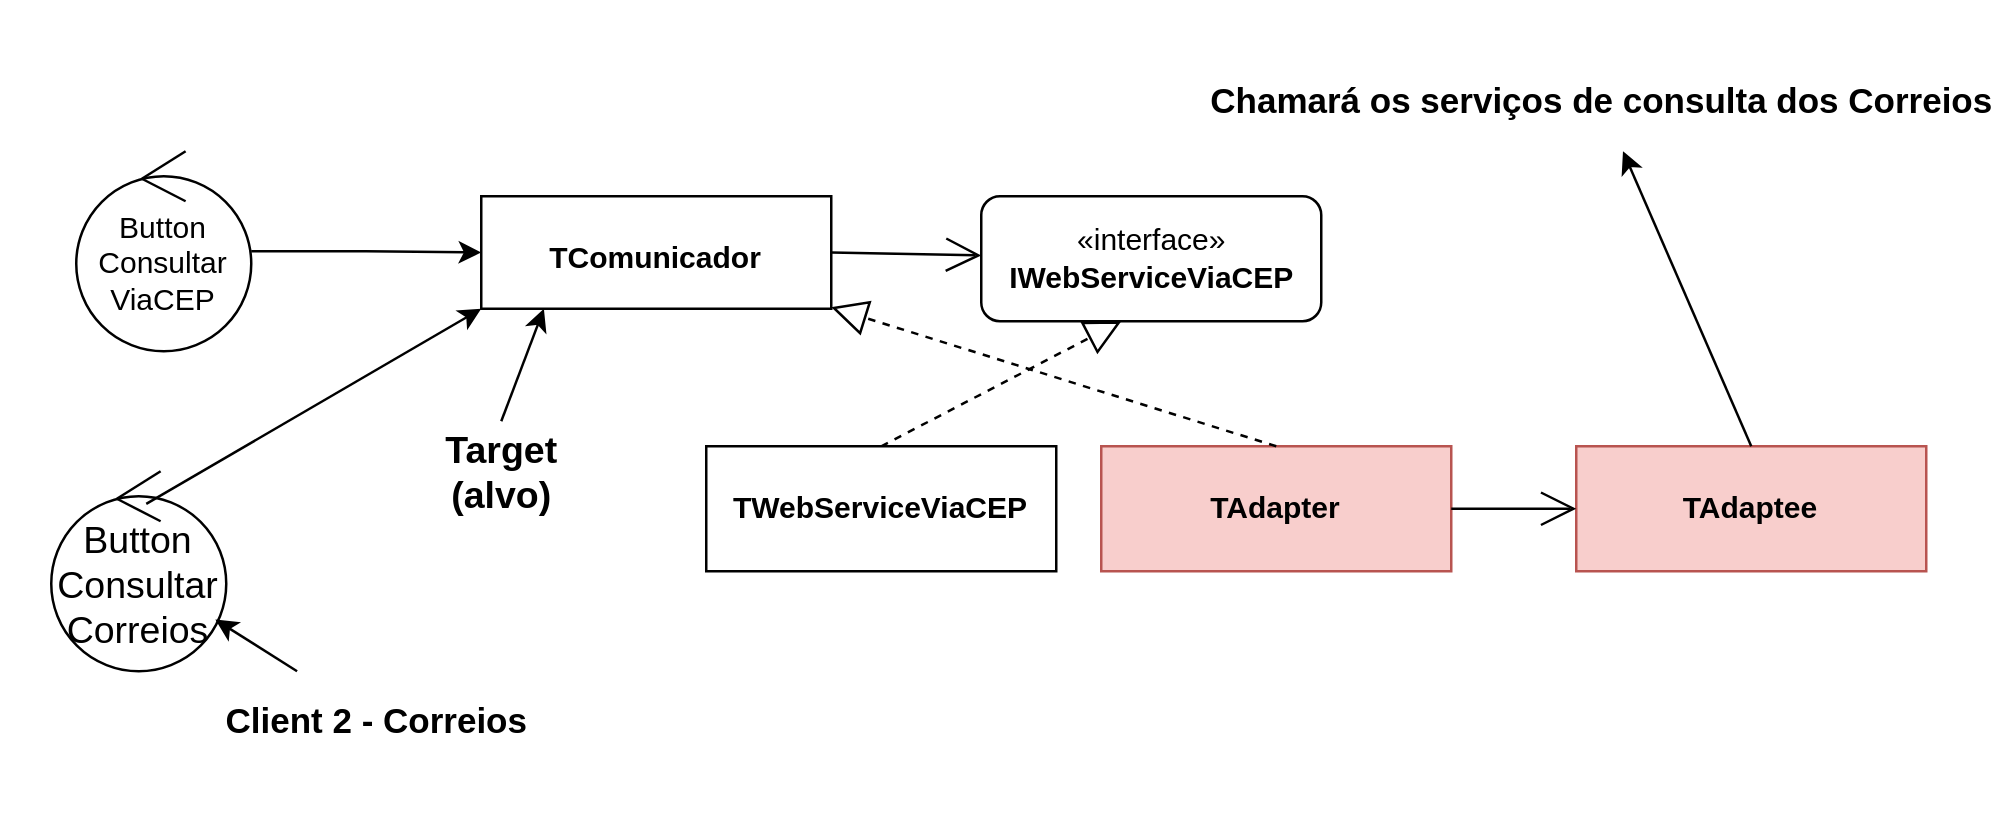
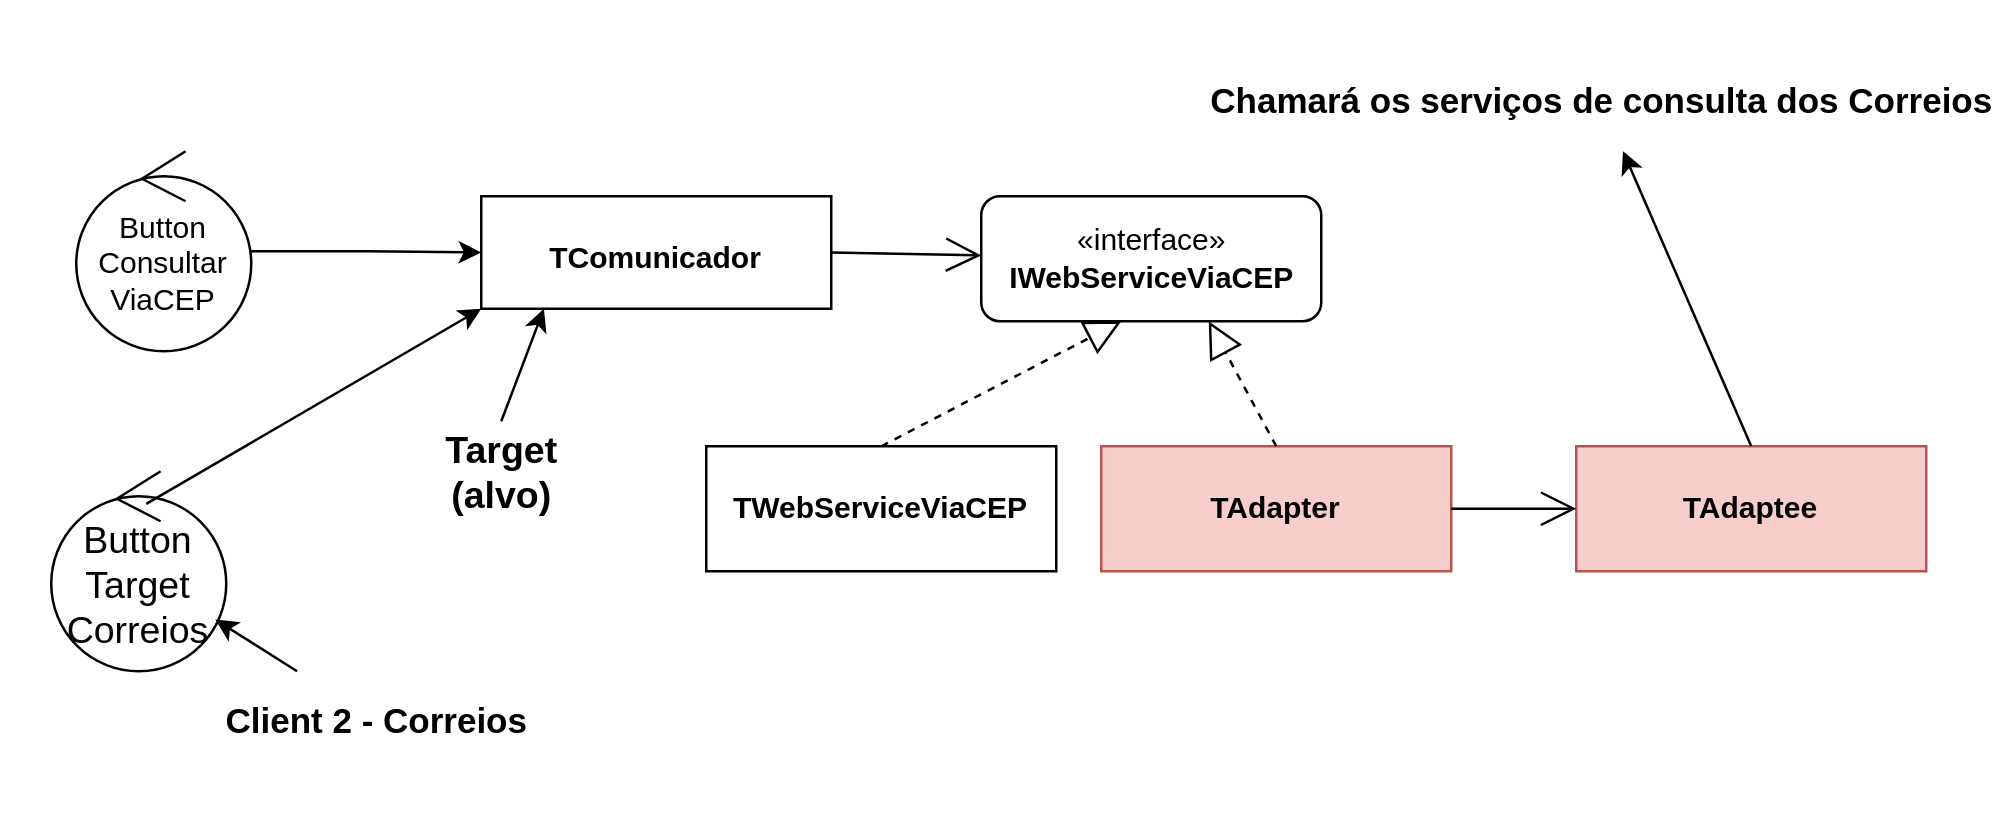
(1156, 409) -> (1251, 399)
(139, 584) -> (139, 584)
